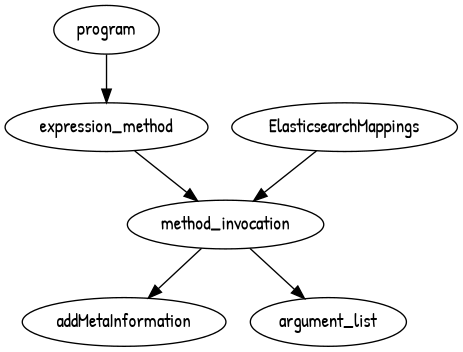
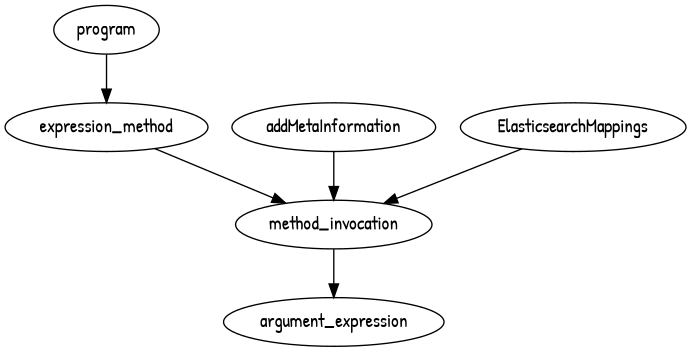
(180, 269) -> (334, 169)
(328, 322) -> (334, 322)
